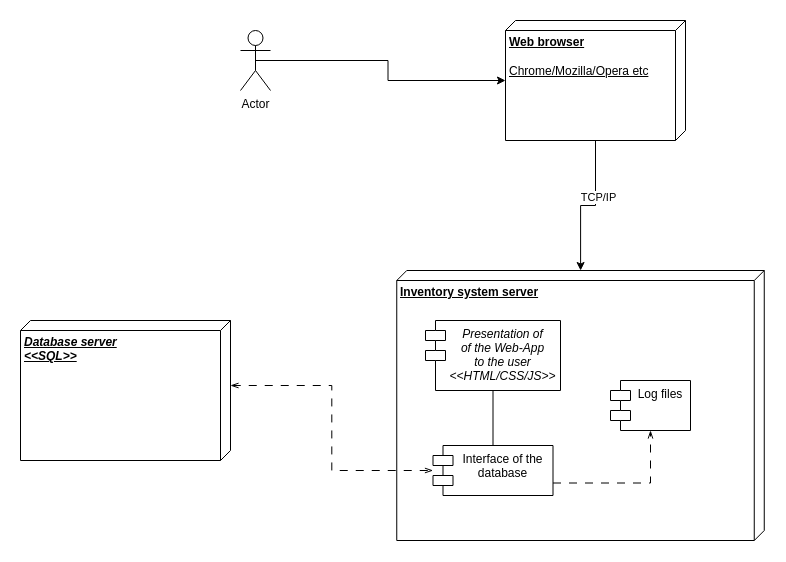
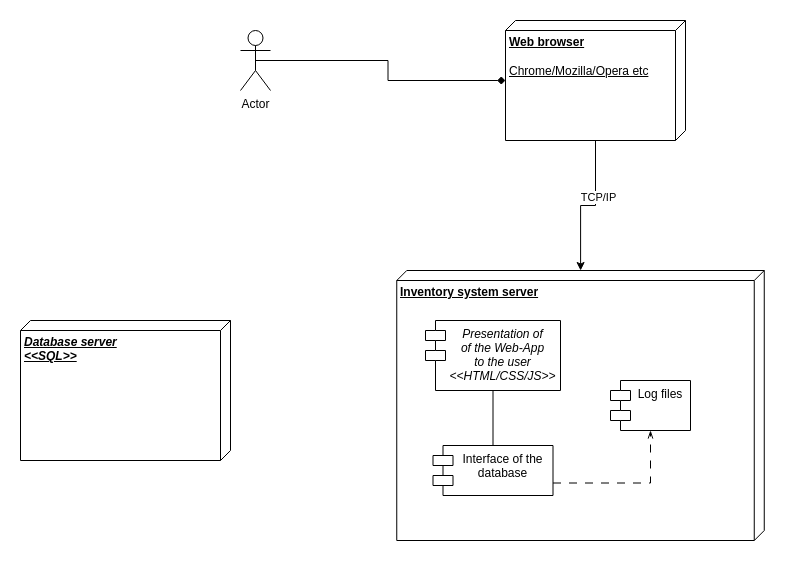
(497, 81) -> (497, 81)
(332, 430) -> none
